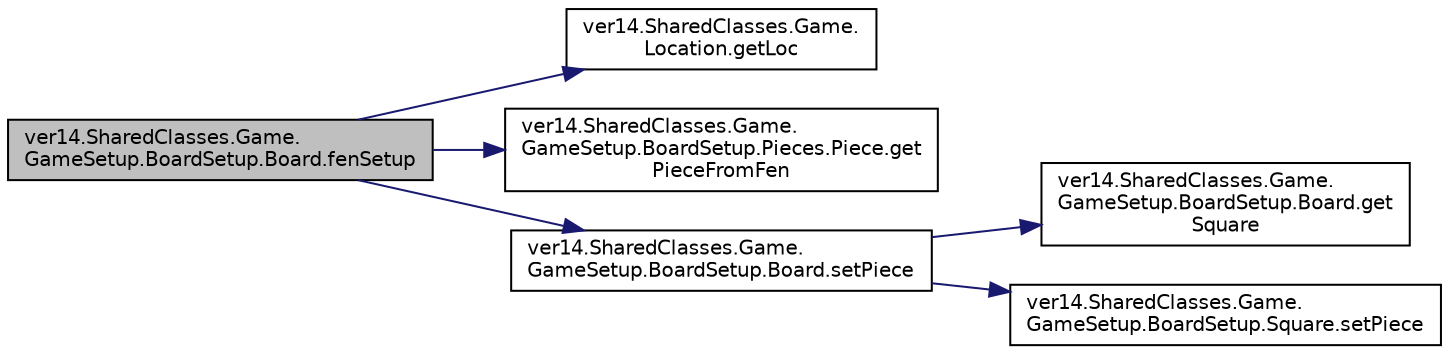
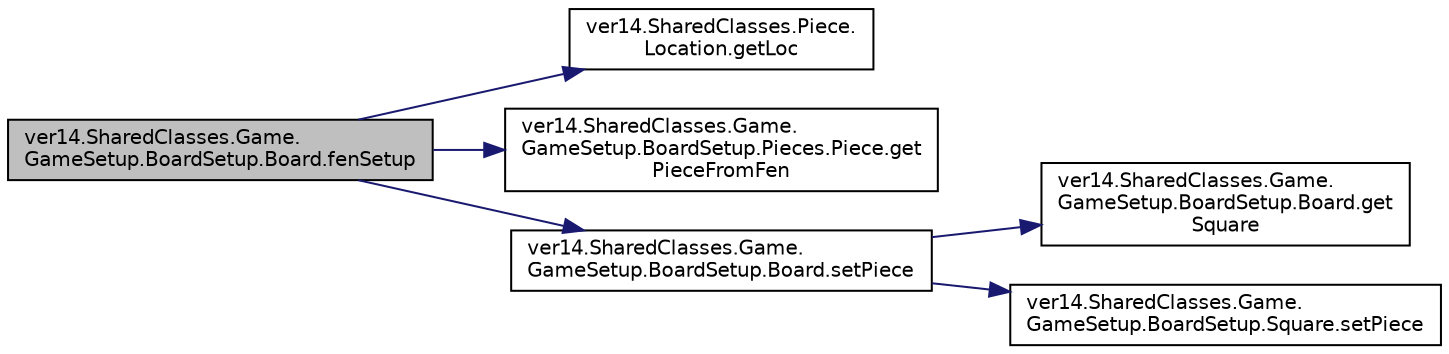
(721, 39) -> (721, 39)
